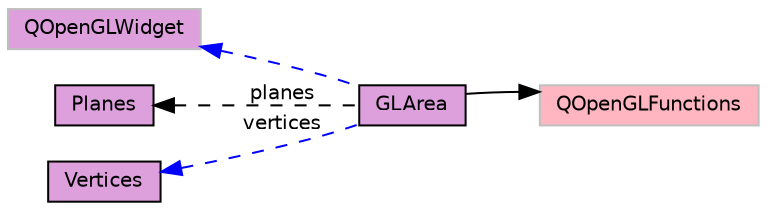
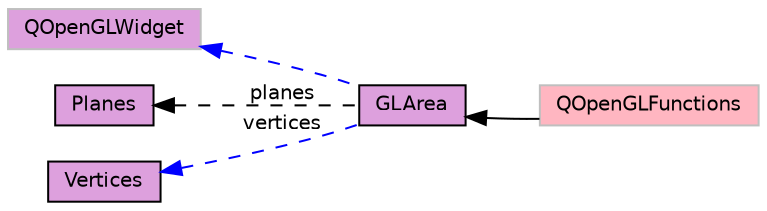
(493, 92) -> (513, 119)
